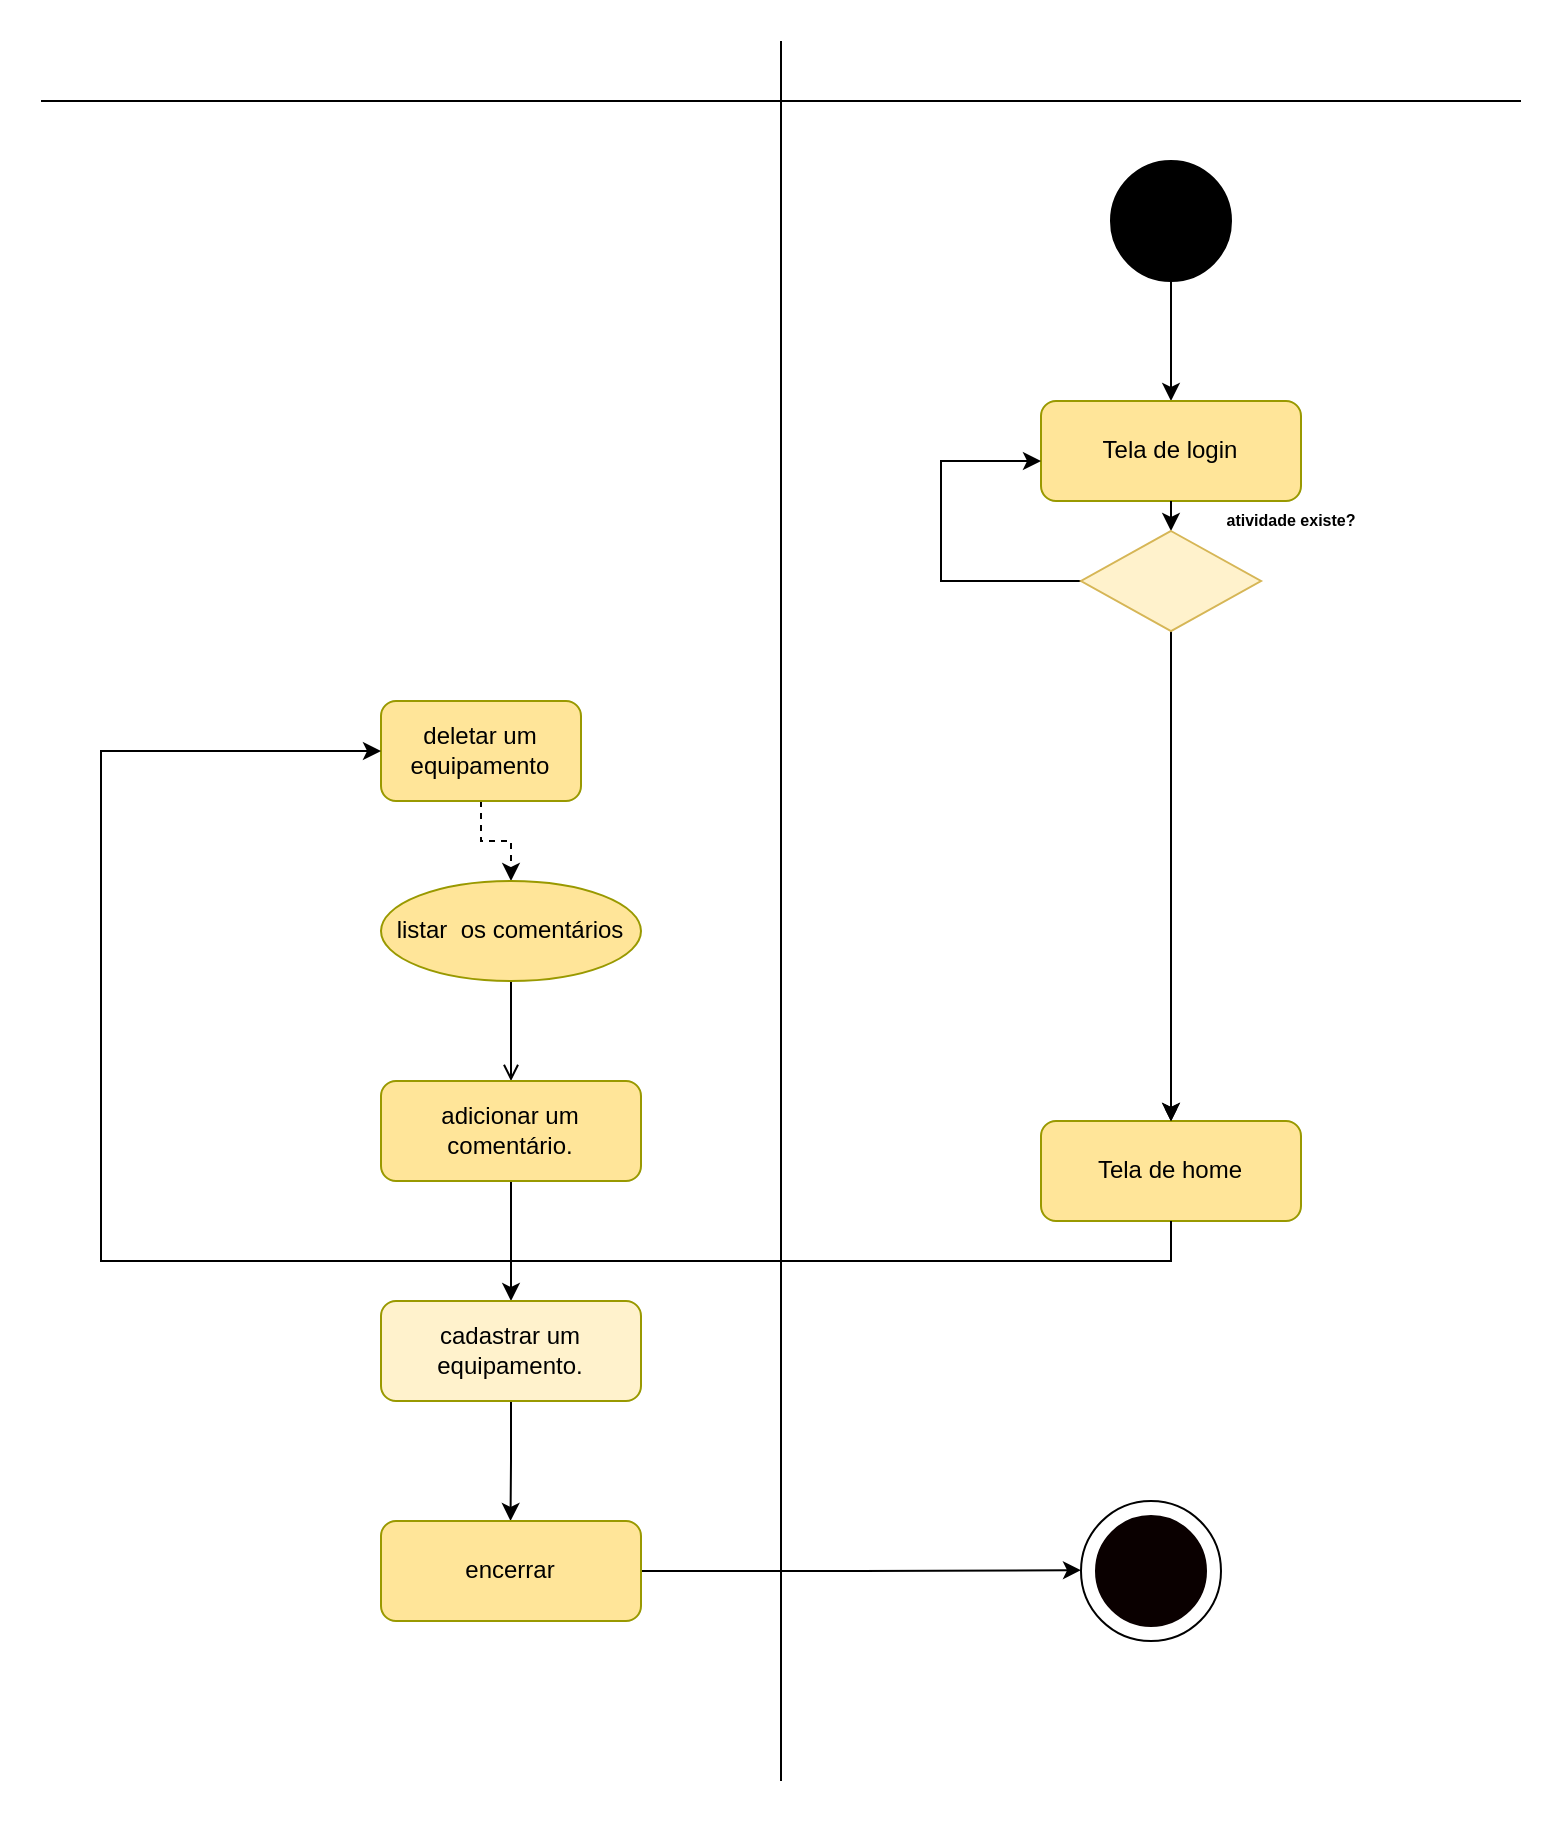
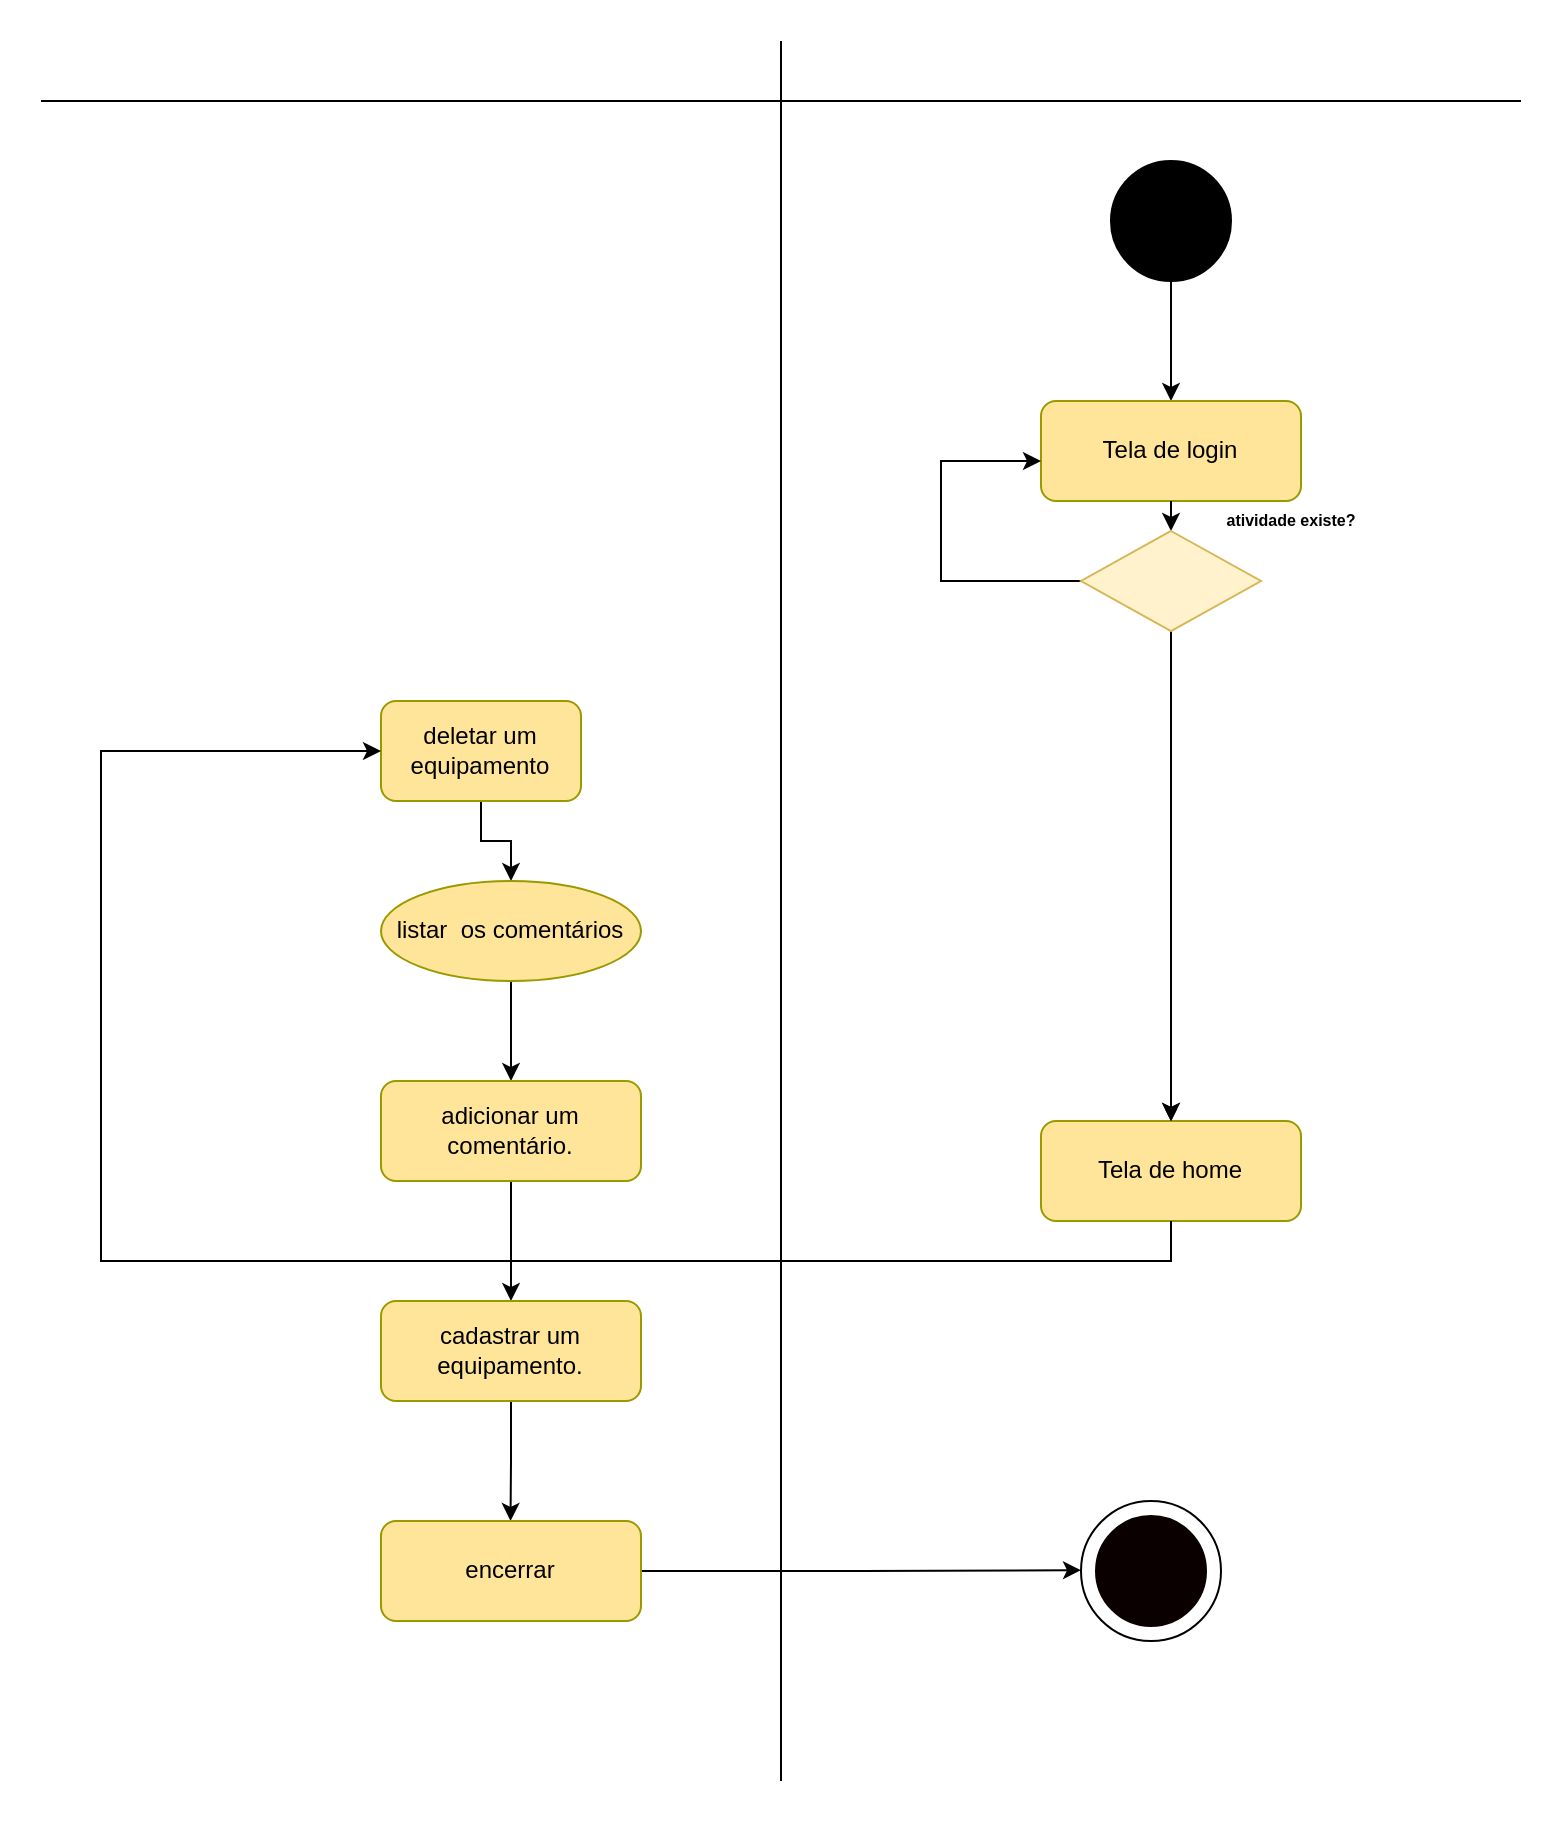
(490, 841) -> (490, 841)
(511, 1068) -> (511, 1066)
(511, 1351) -> (511, 1351)
